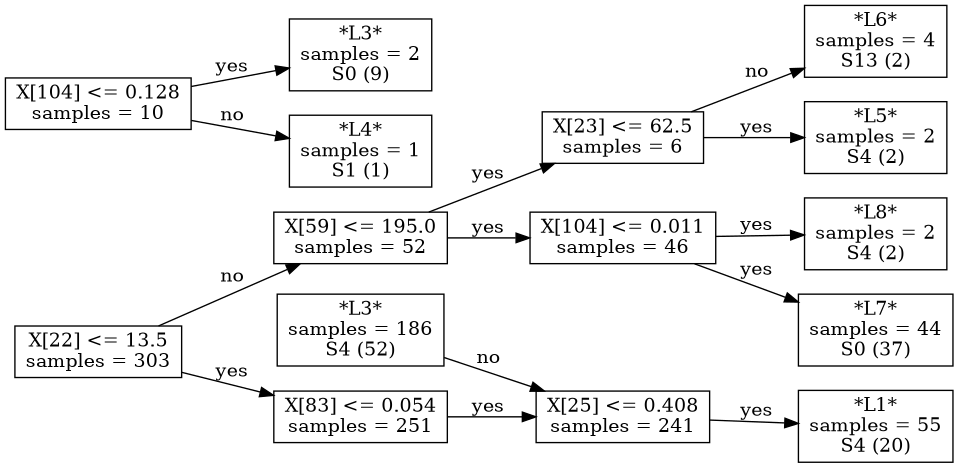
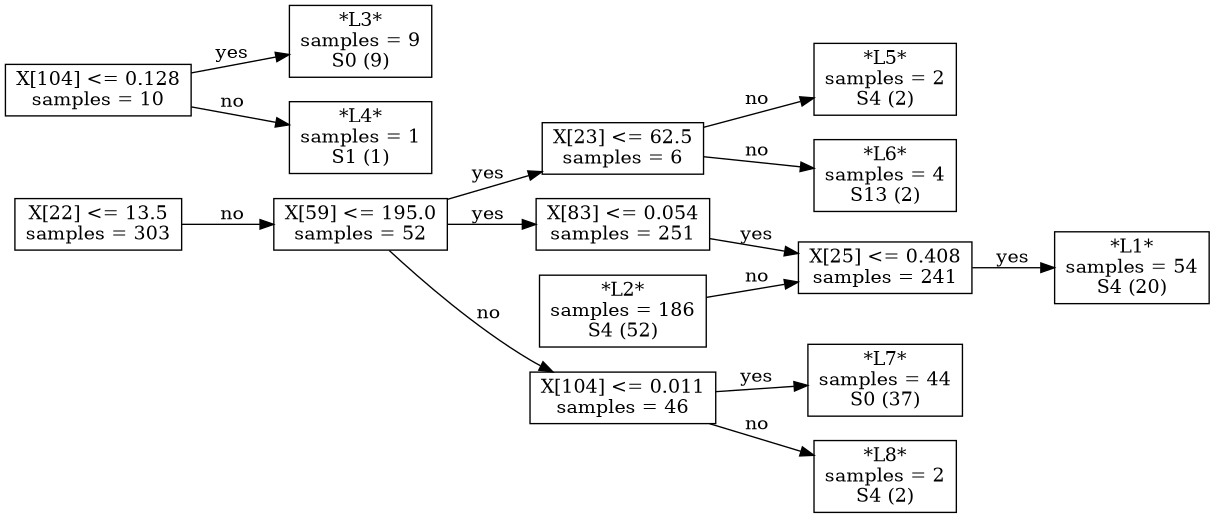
(361, 55) -> (361, 41)
(757, 127) -> (757, 99)
(757, 225) -> (757, 424)
(489, 228) -> (489, 313)
(361, 330) -> (623, 311)
(221, 382) -> (485, 224)
(876, 426) -> (1132, 268)
